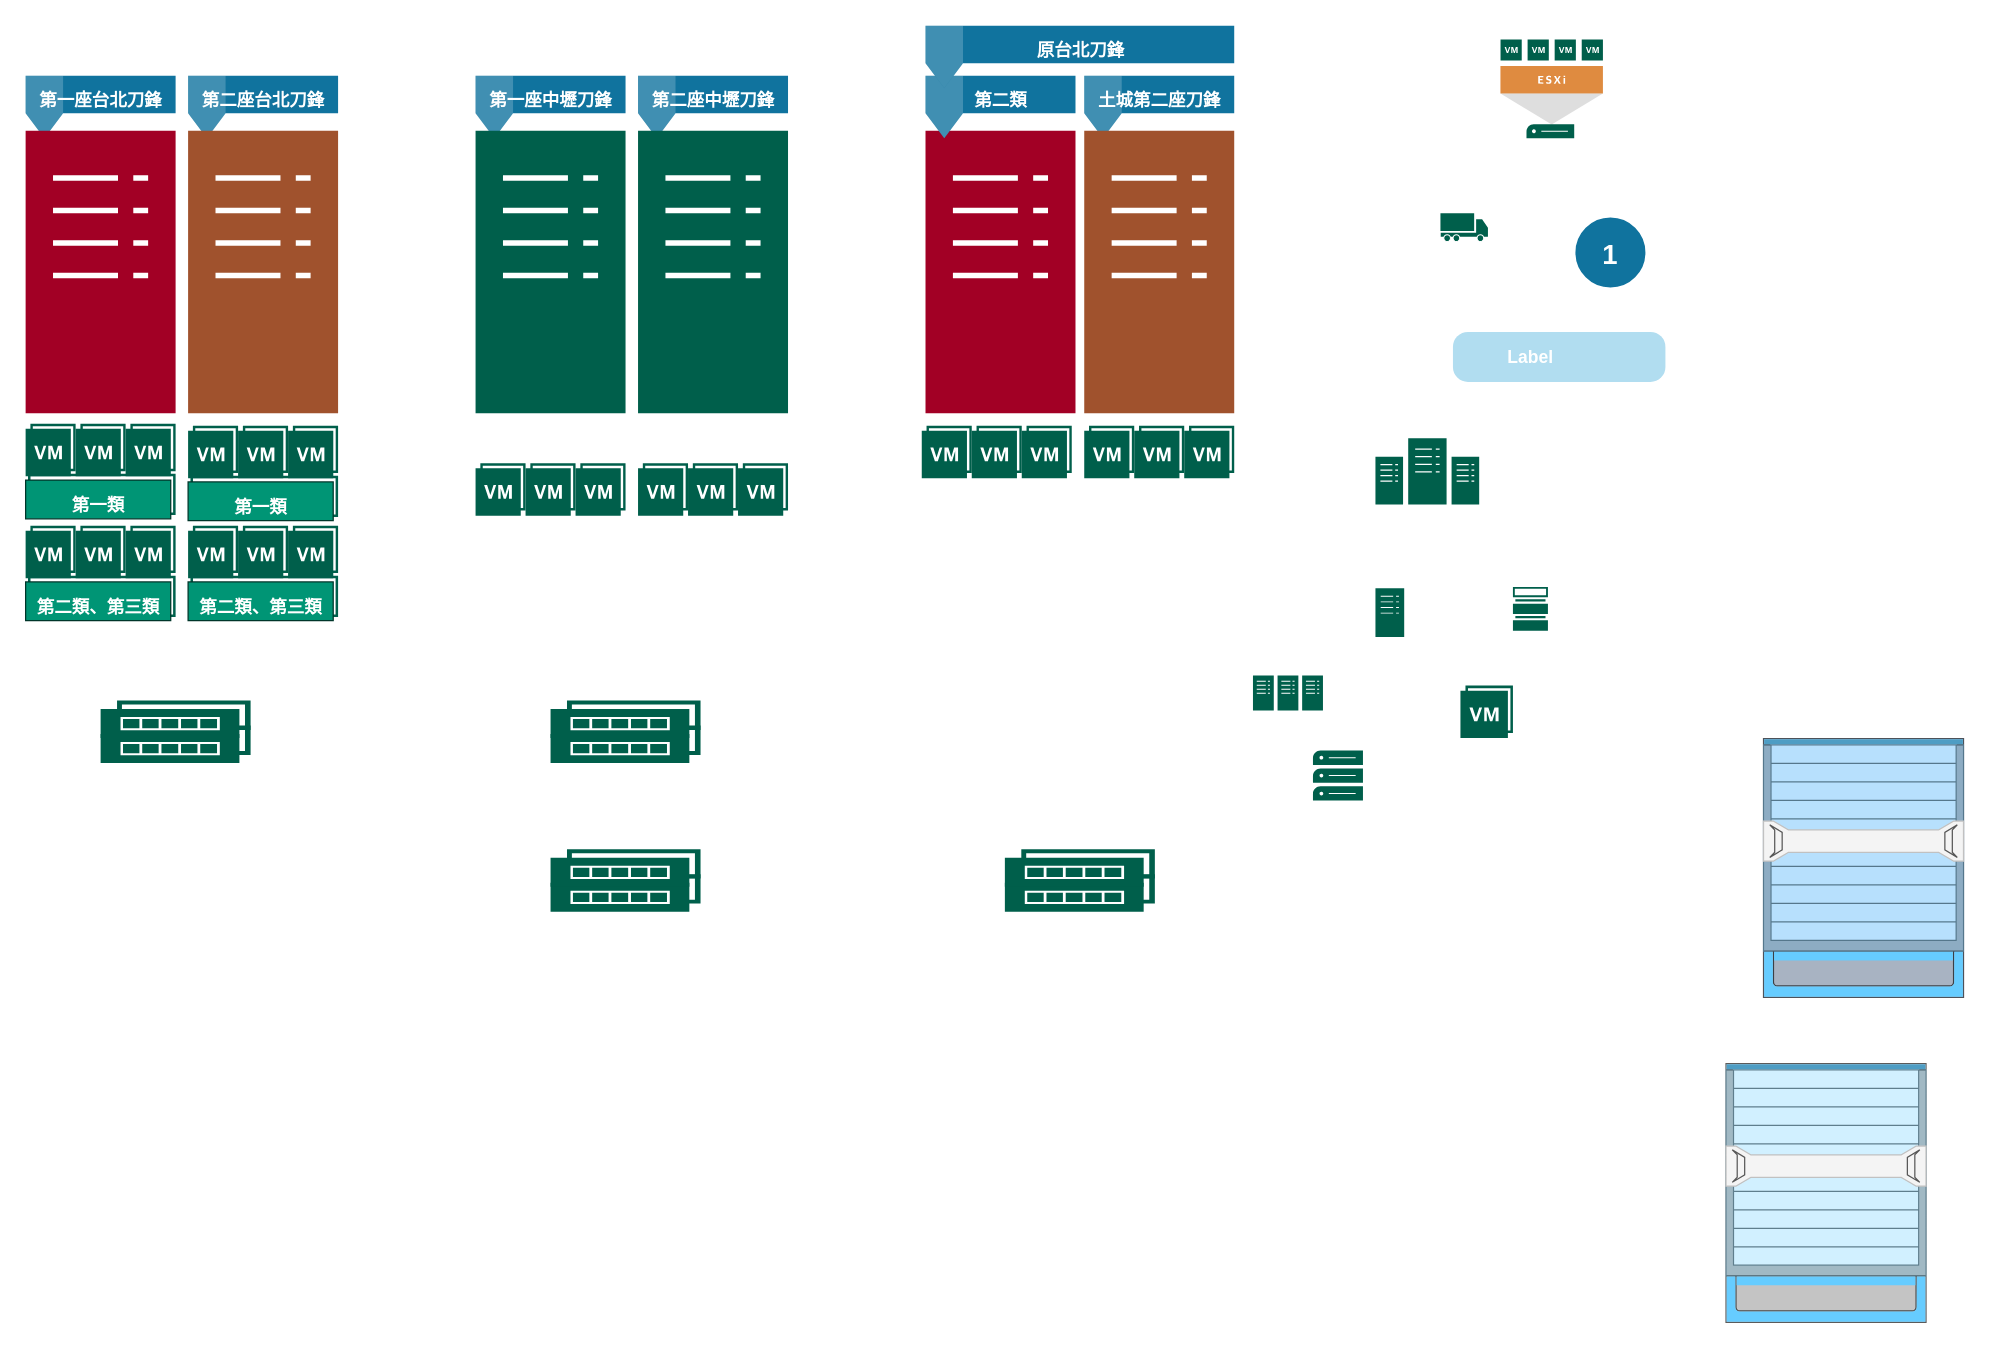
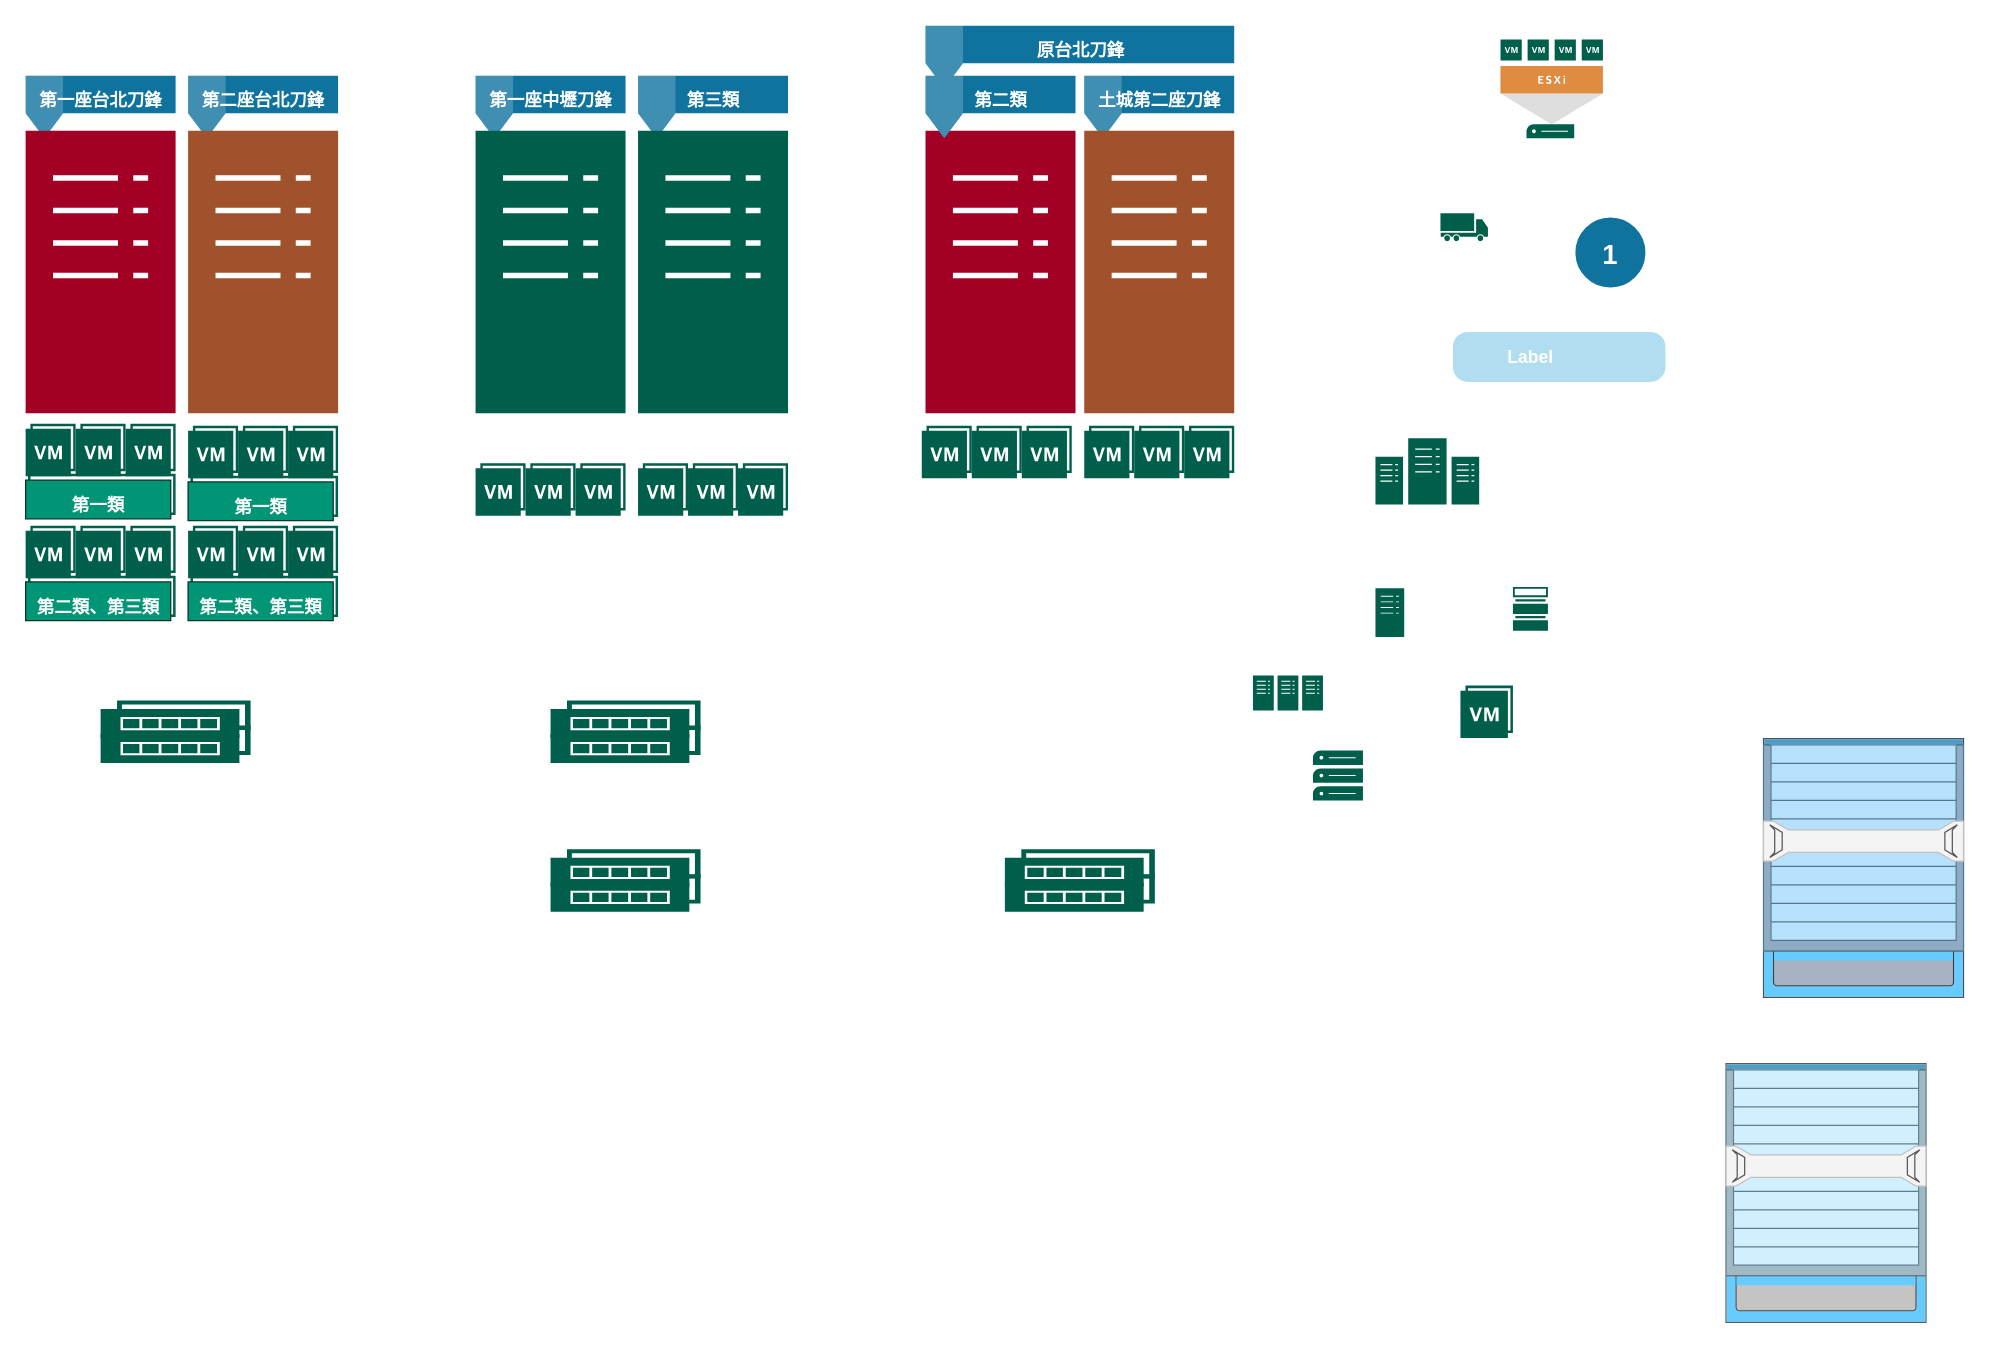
(714, 101) -> (714, 101)
